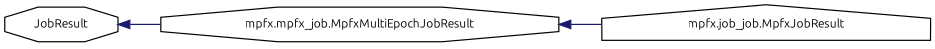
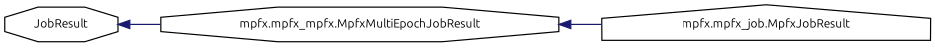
(360, 24) -> (360, 24)
(766, 24) -> (766, 24)
